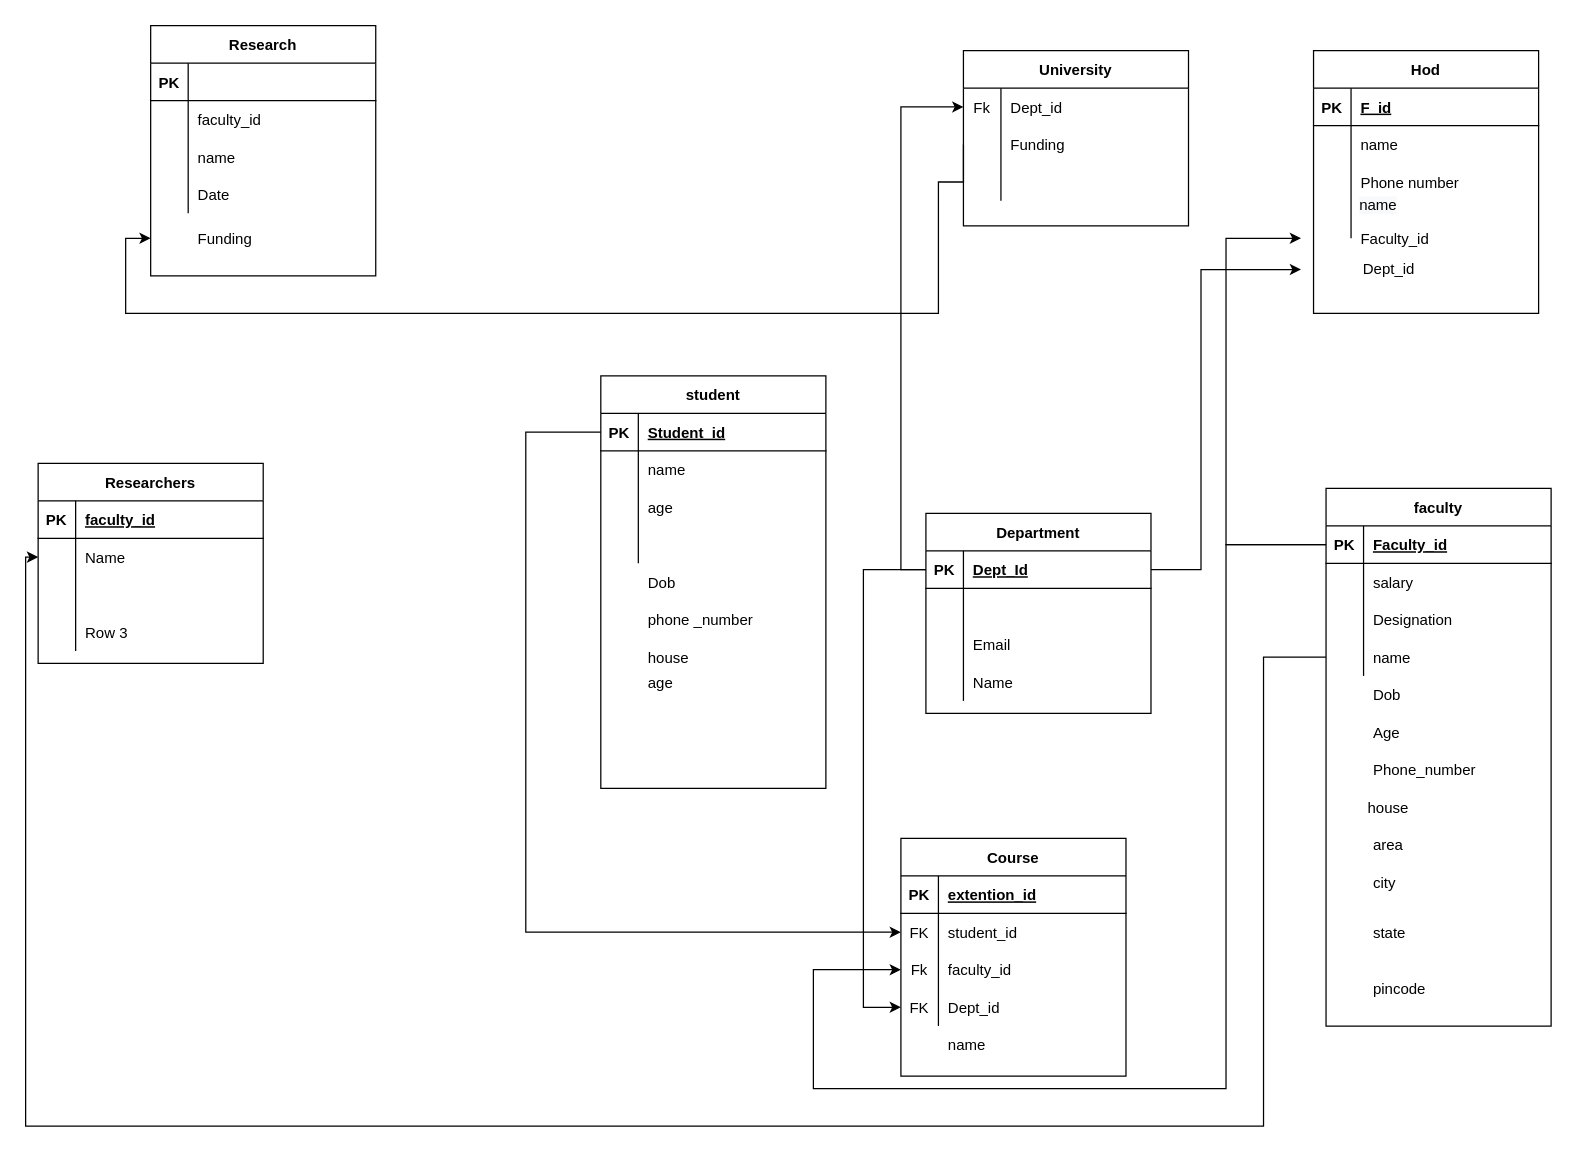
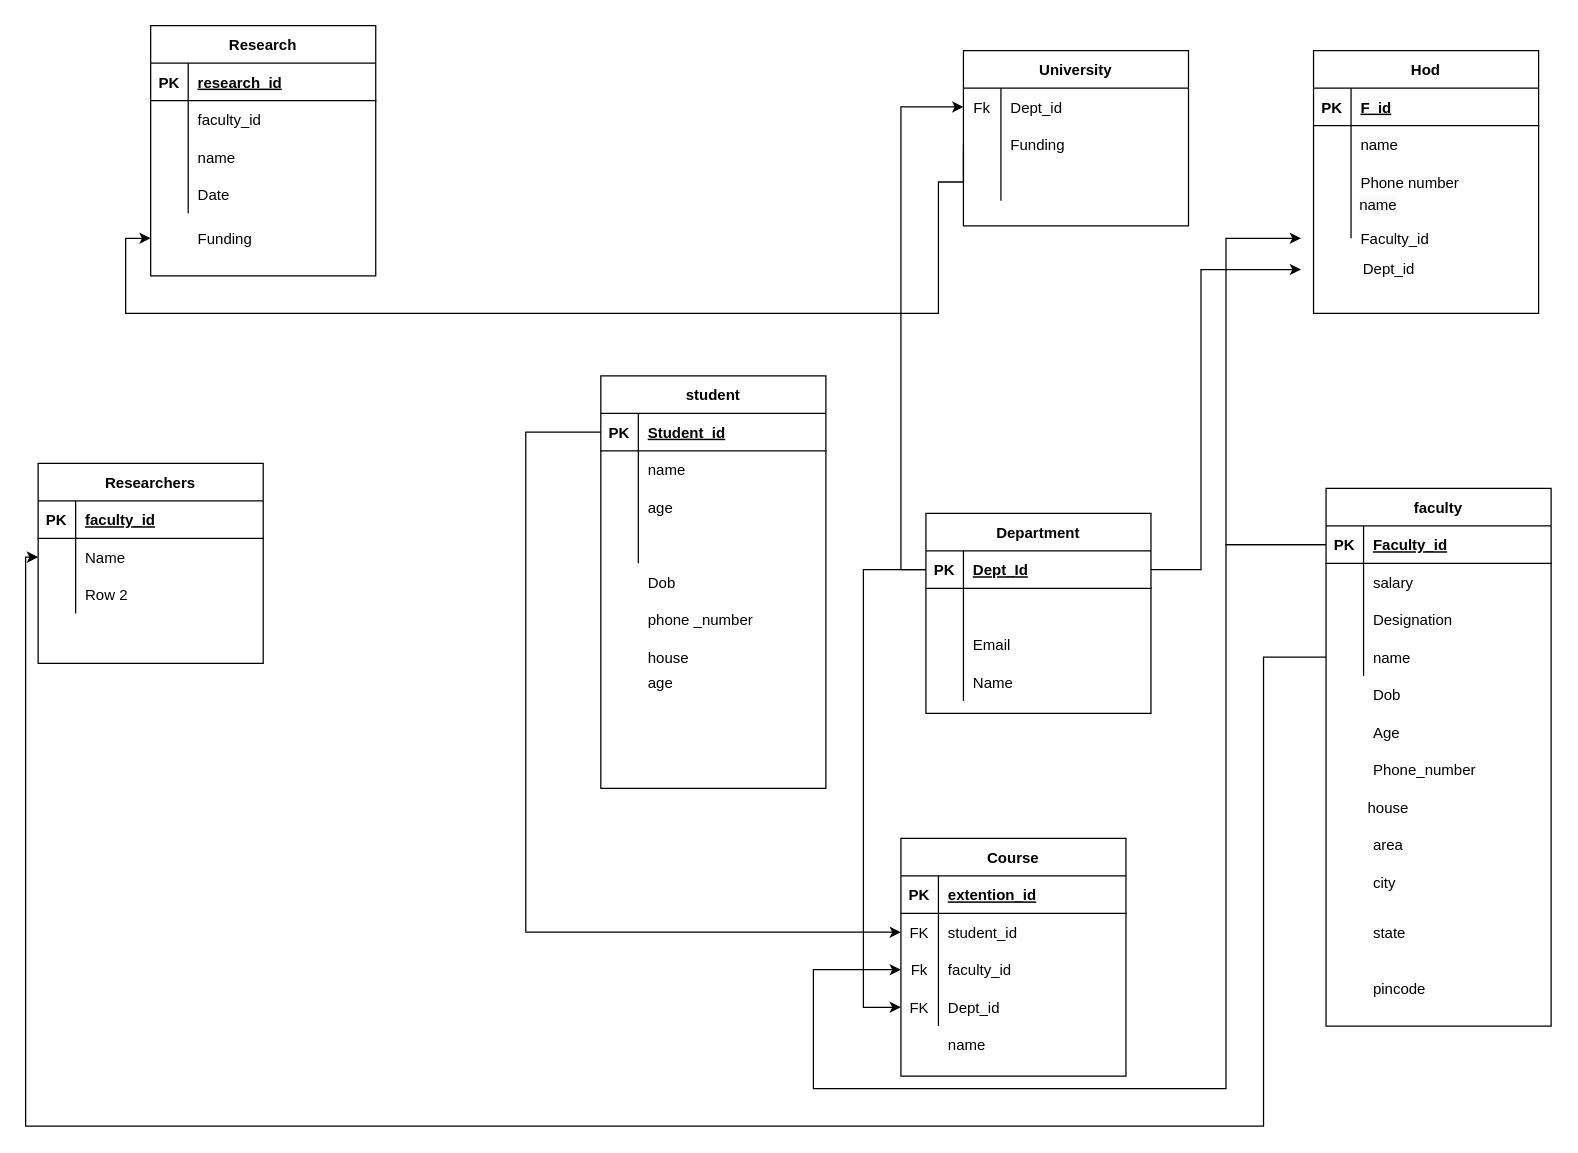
none -> (282, 82)
none -> (169, 594)
(169, 632) -> none
